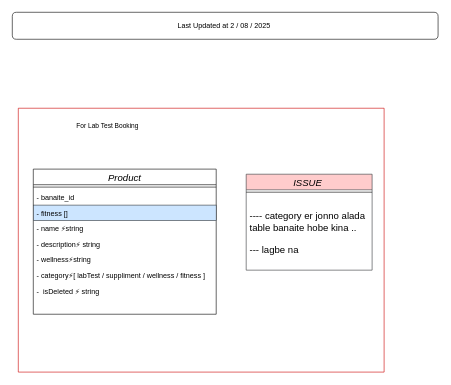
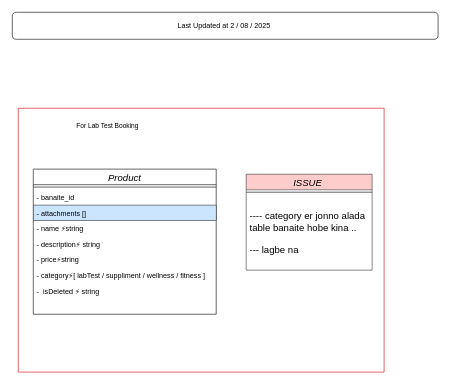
(58, 213) -> (67, 213)
(67, 260) -> (62, 260)
